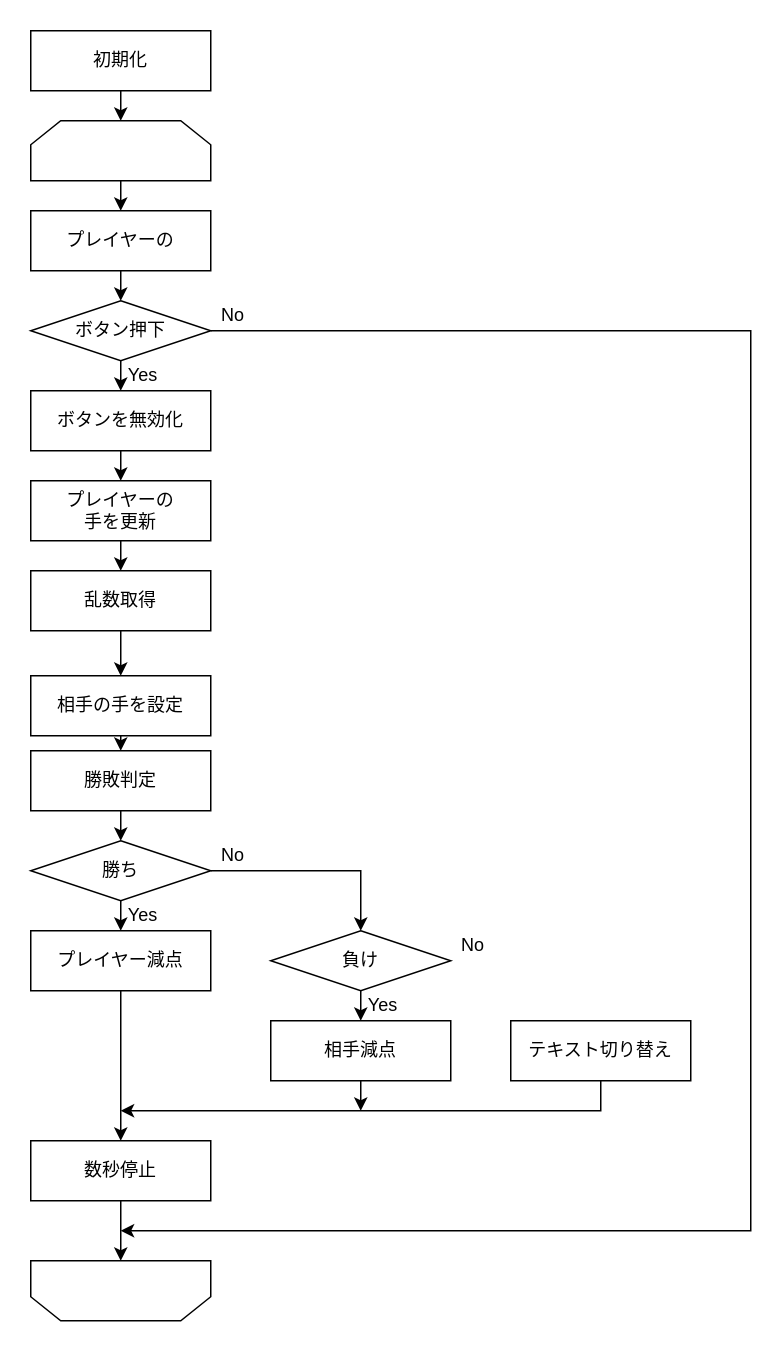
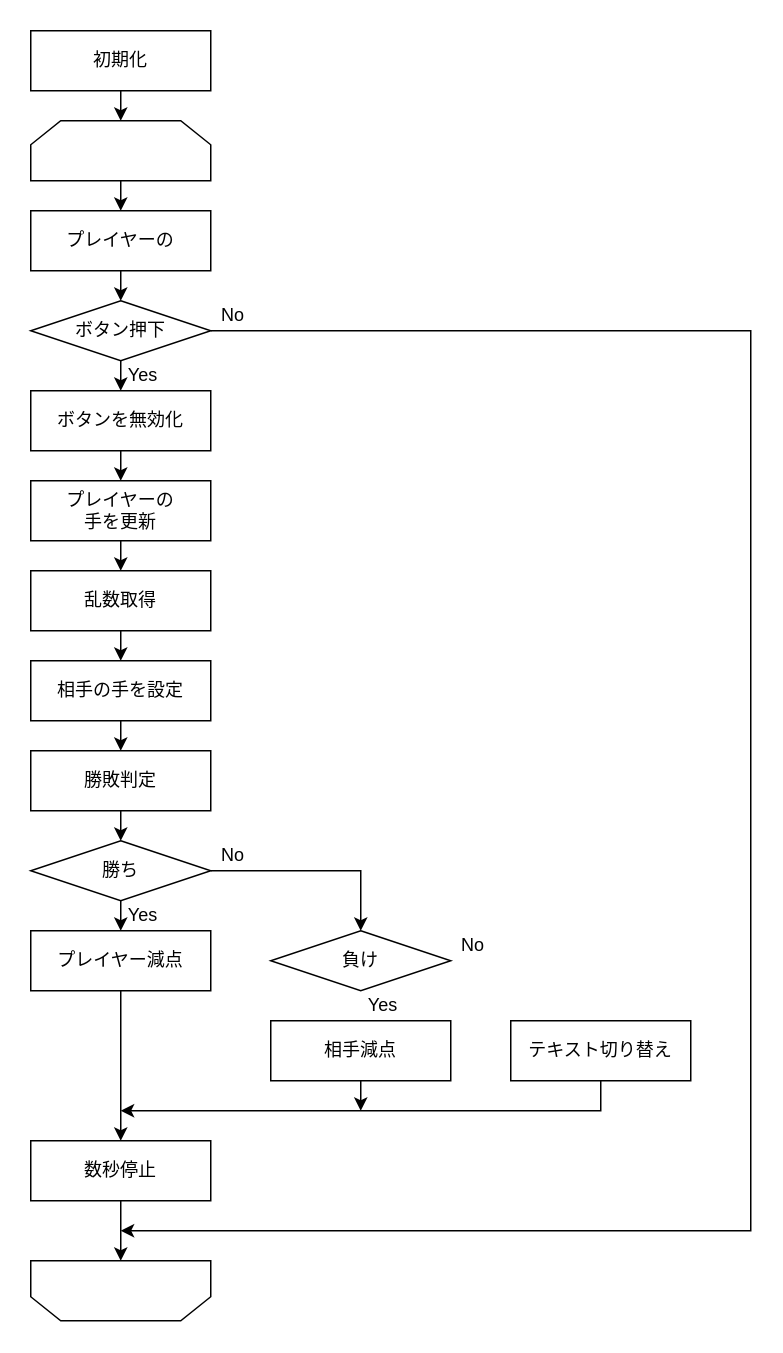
(121, 706) -> (121, 691)
(361, 1001) -> none
